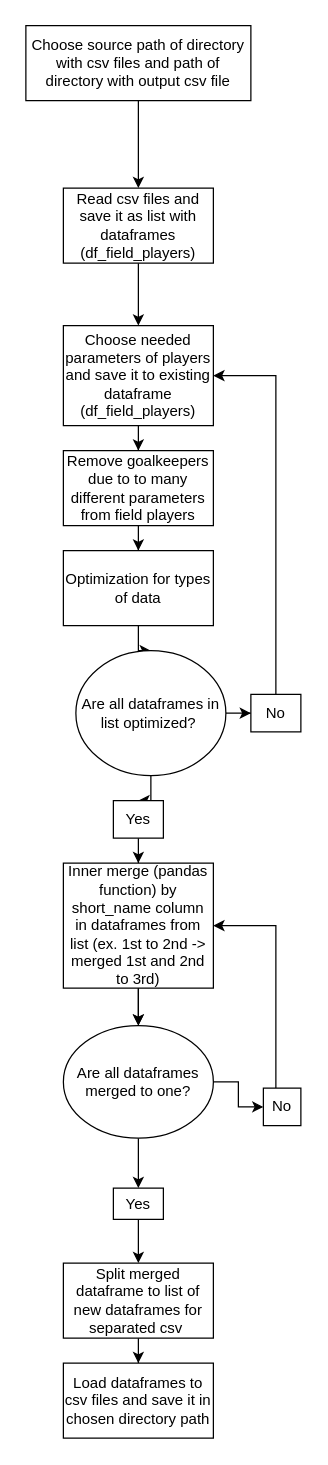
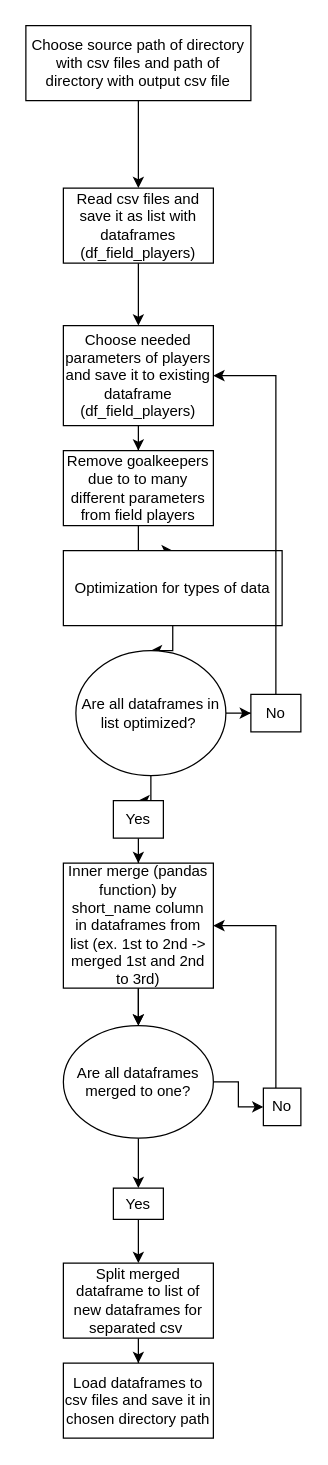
(138, 588) -> (173, 588)
